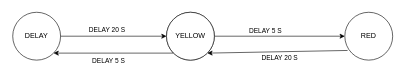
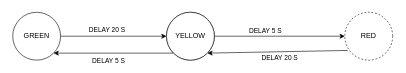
(36, 36) -> (36, 36)
(369, 36) -> (369, 36)
